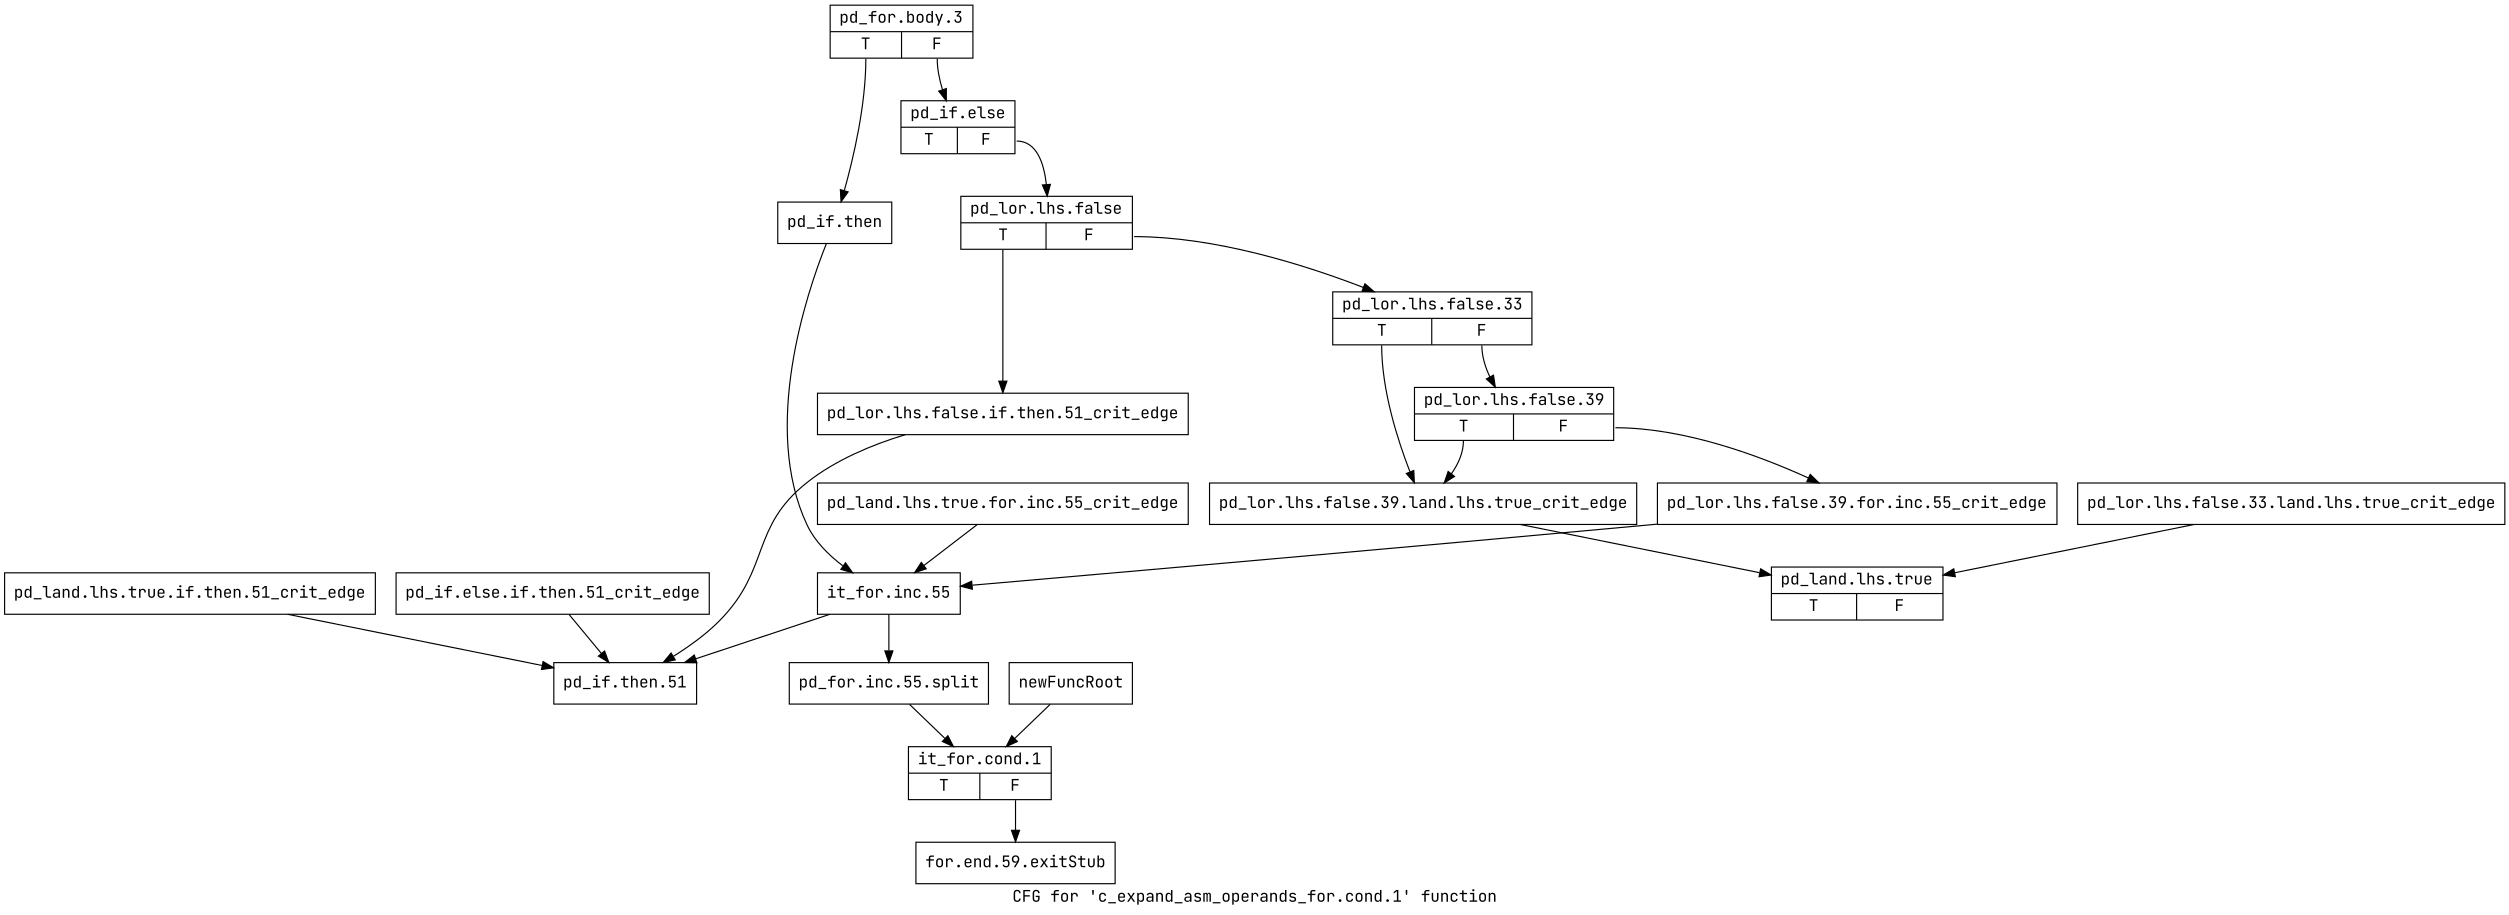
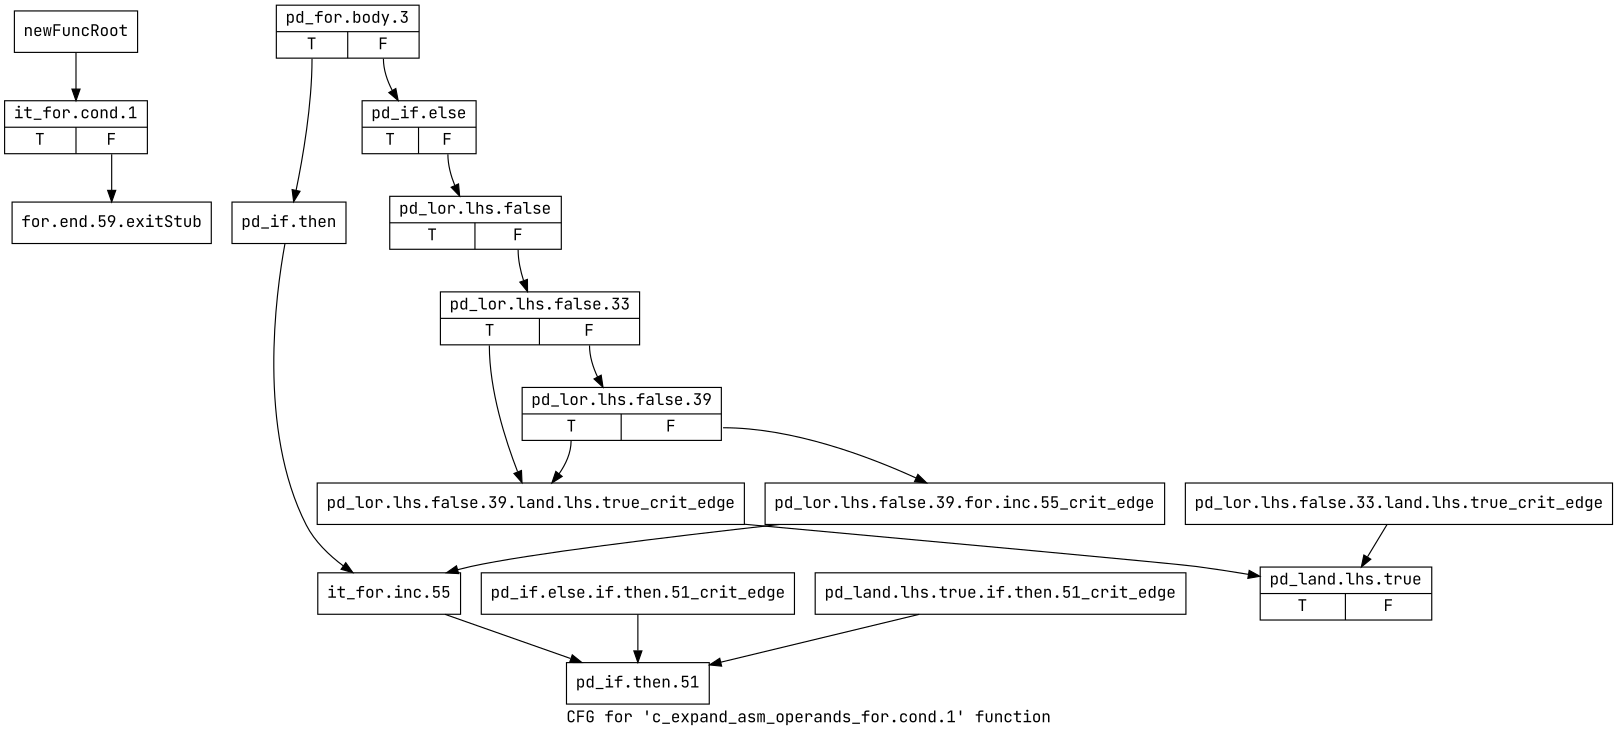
(1003, 414) -> none
(1003, 504) -> none
(889, 683) -> none
